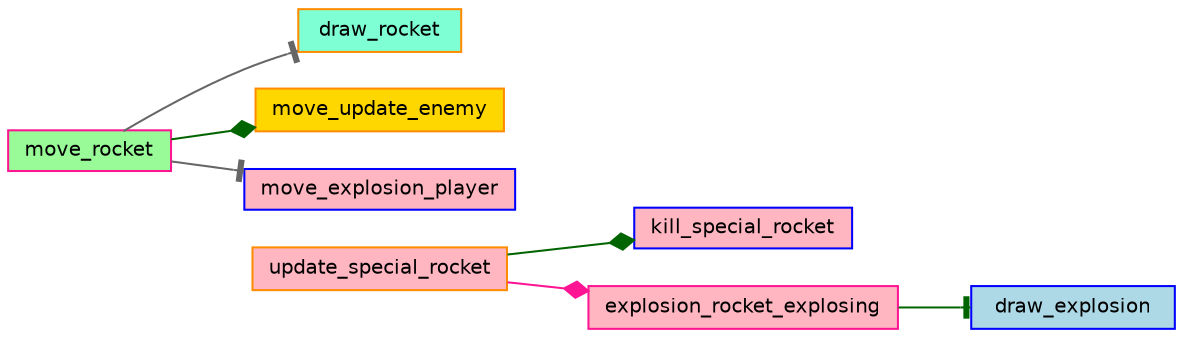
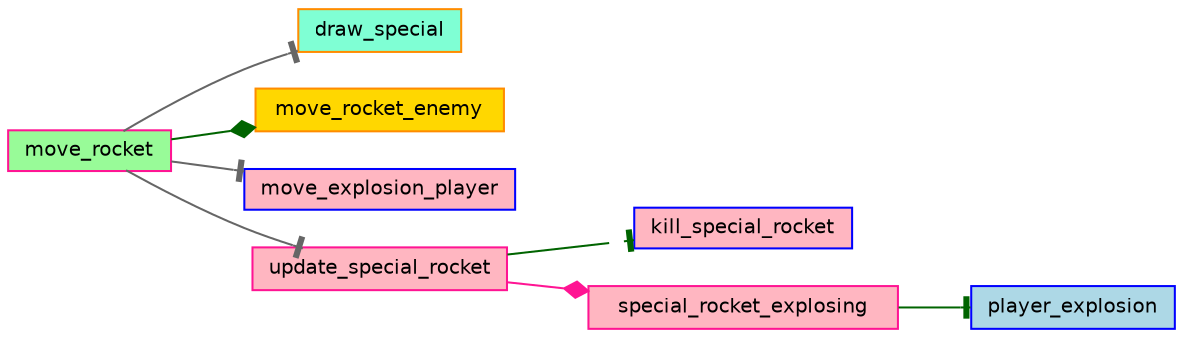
(380, 31) -> (380, 31)
(380, 110) -> (380, 110)
none -> (208, 212)
(558, 249) -> (558, 249)
(380, 269) -> (380, 269)
(743, 307) -> (743, 307)
(1073, 307) -> (1073, 307)
